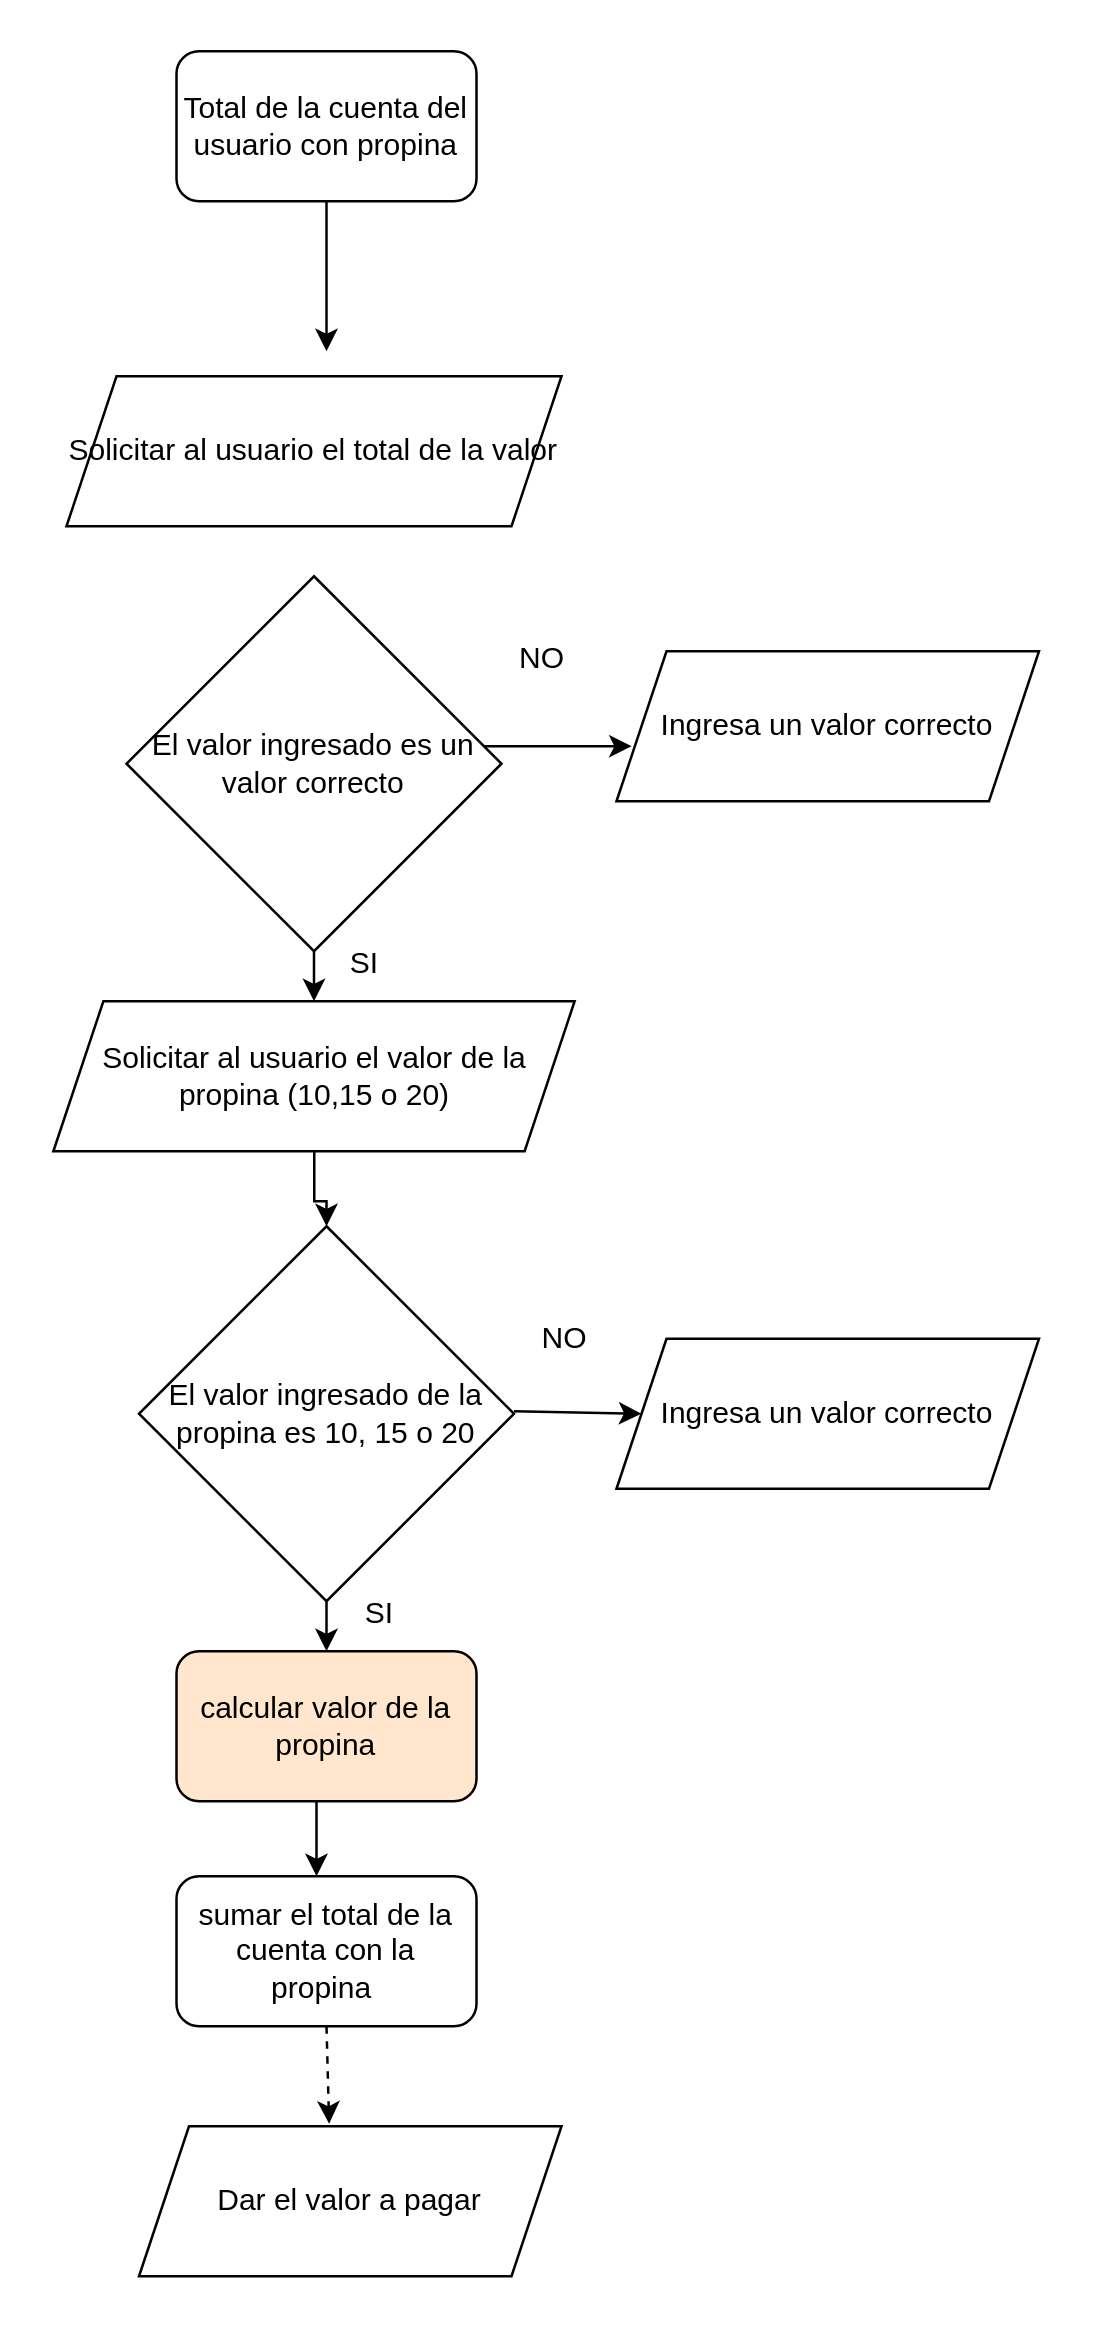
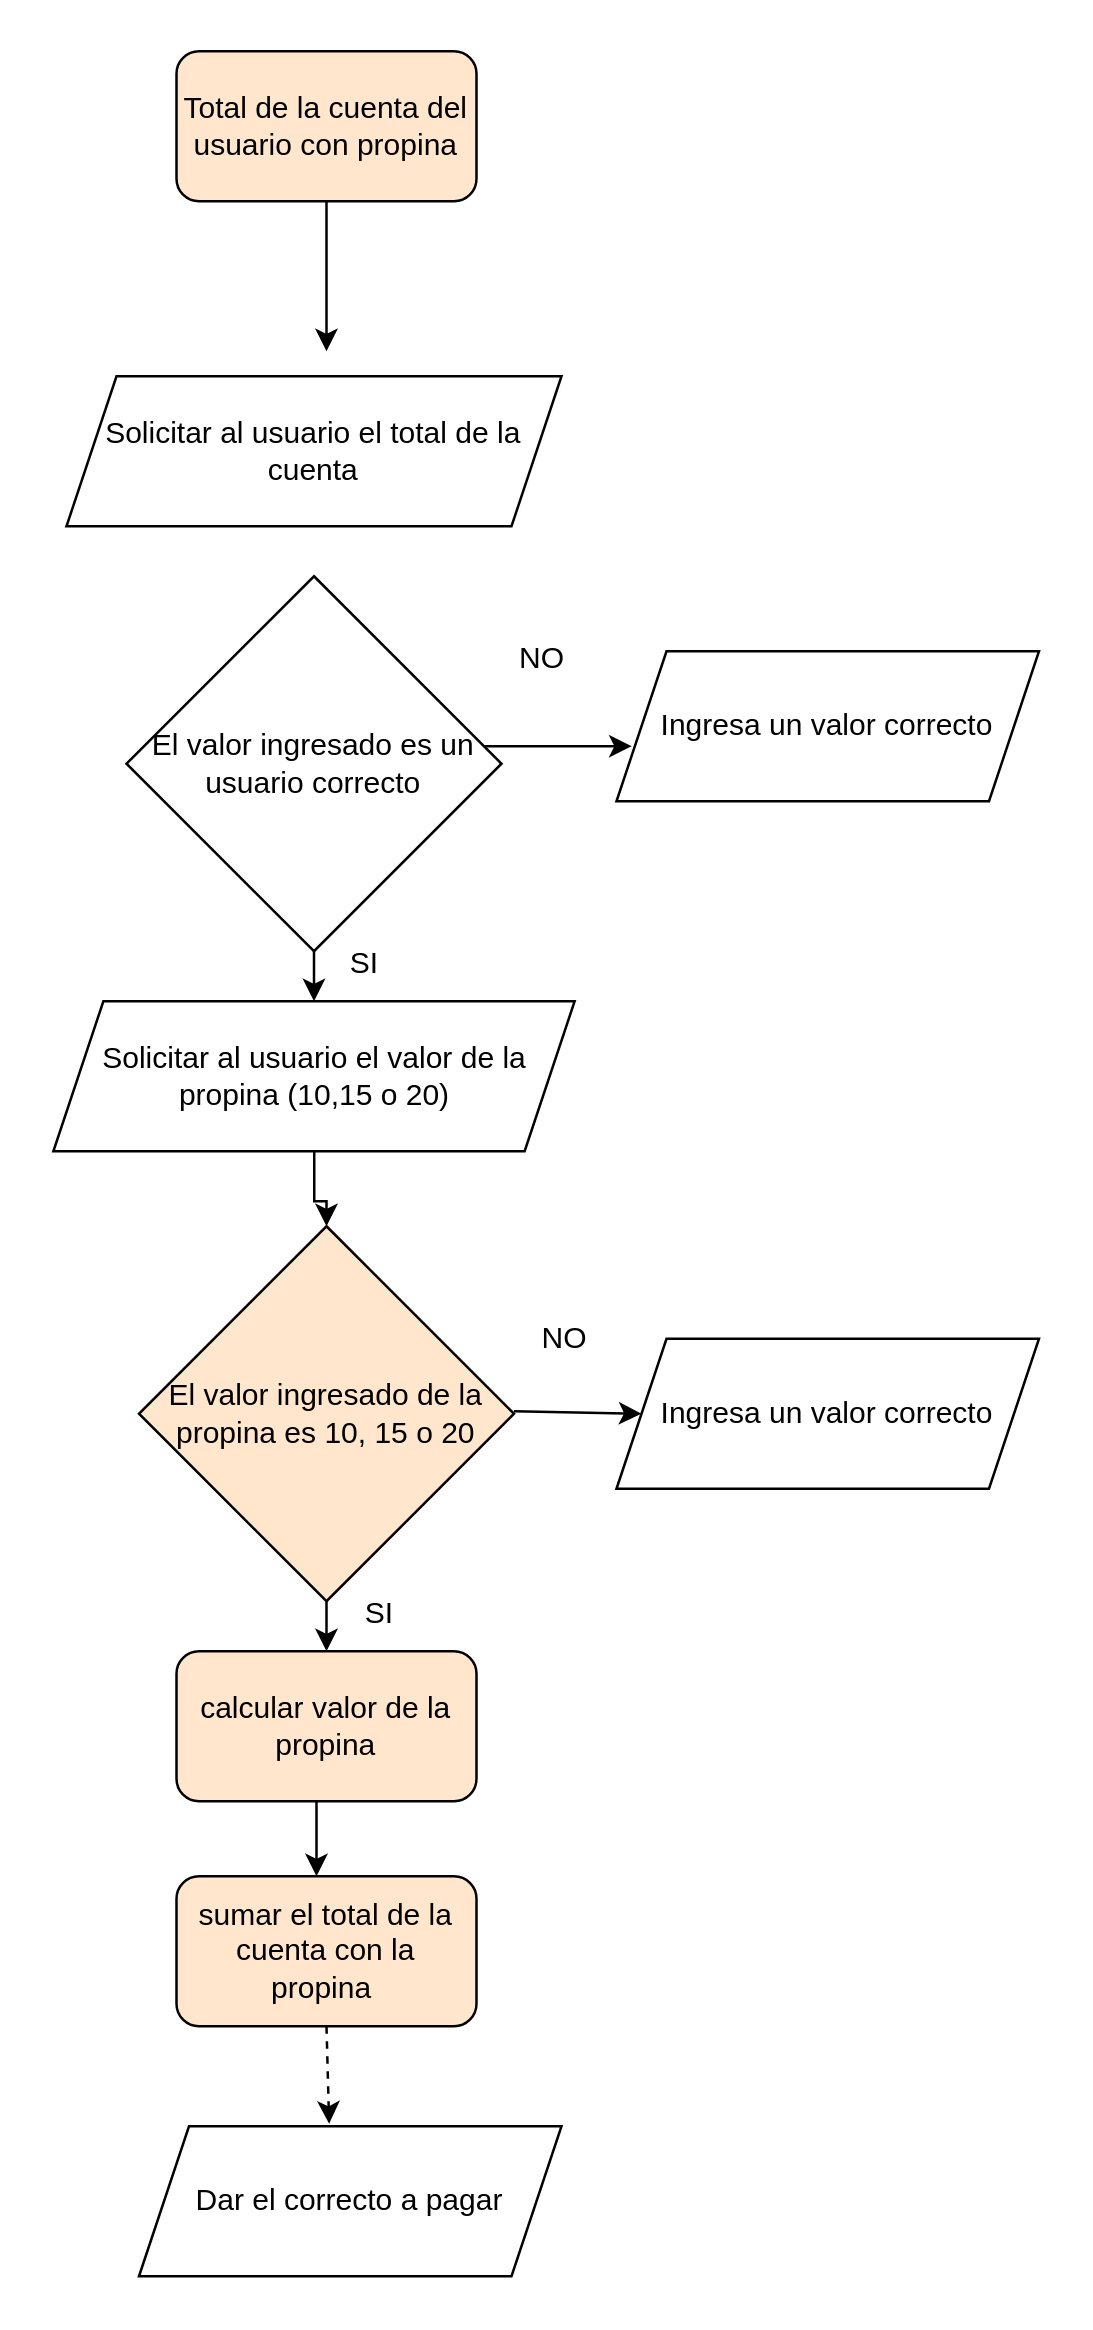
(326, 126) -> (326, 126)
(314, 451) -> (314, 451)
(314, 764) -> (314, 764)
(326, 1414) -> (326, 1414)
(326, 1951) -> (326, 1951)
(350, 2201) -> (350, 2201)
